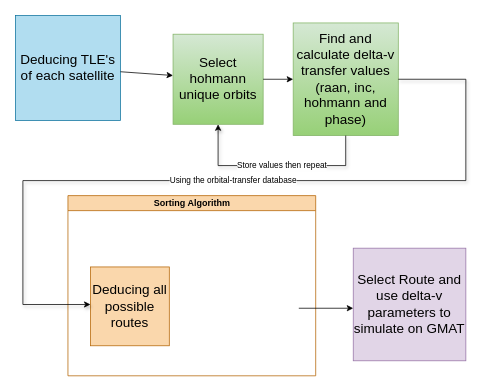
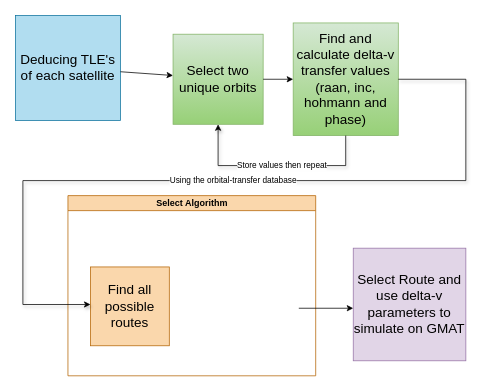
(218, 79) -> (218, 79)
(192, 203) -> (192, 203)
(130, 306) -> (130, 306)
